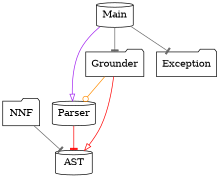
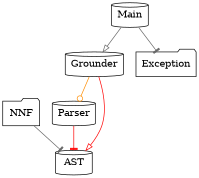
(115, 38) -> (114, 37)
(77, 57) -> none
(115, 64) -> (94, 64)
